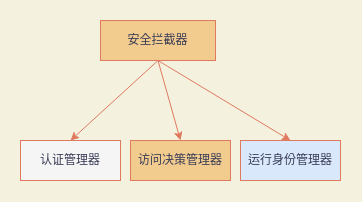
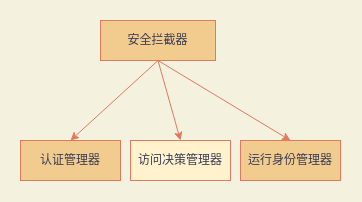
(71, 161) -> (71, 161)
(181, 161) -> (181, 161)
(291, 161) -> (291, 161)
